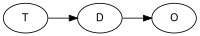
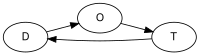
none -> (133, 27)
